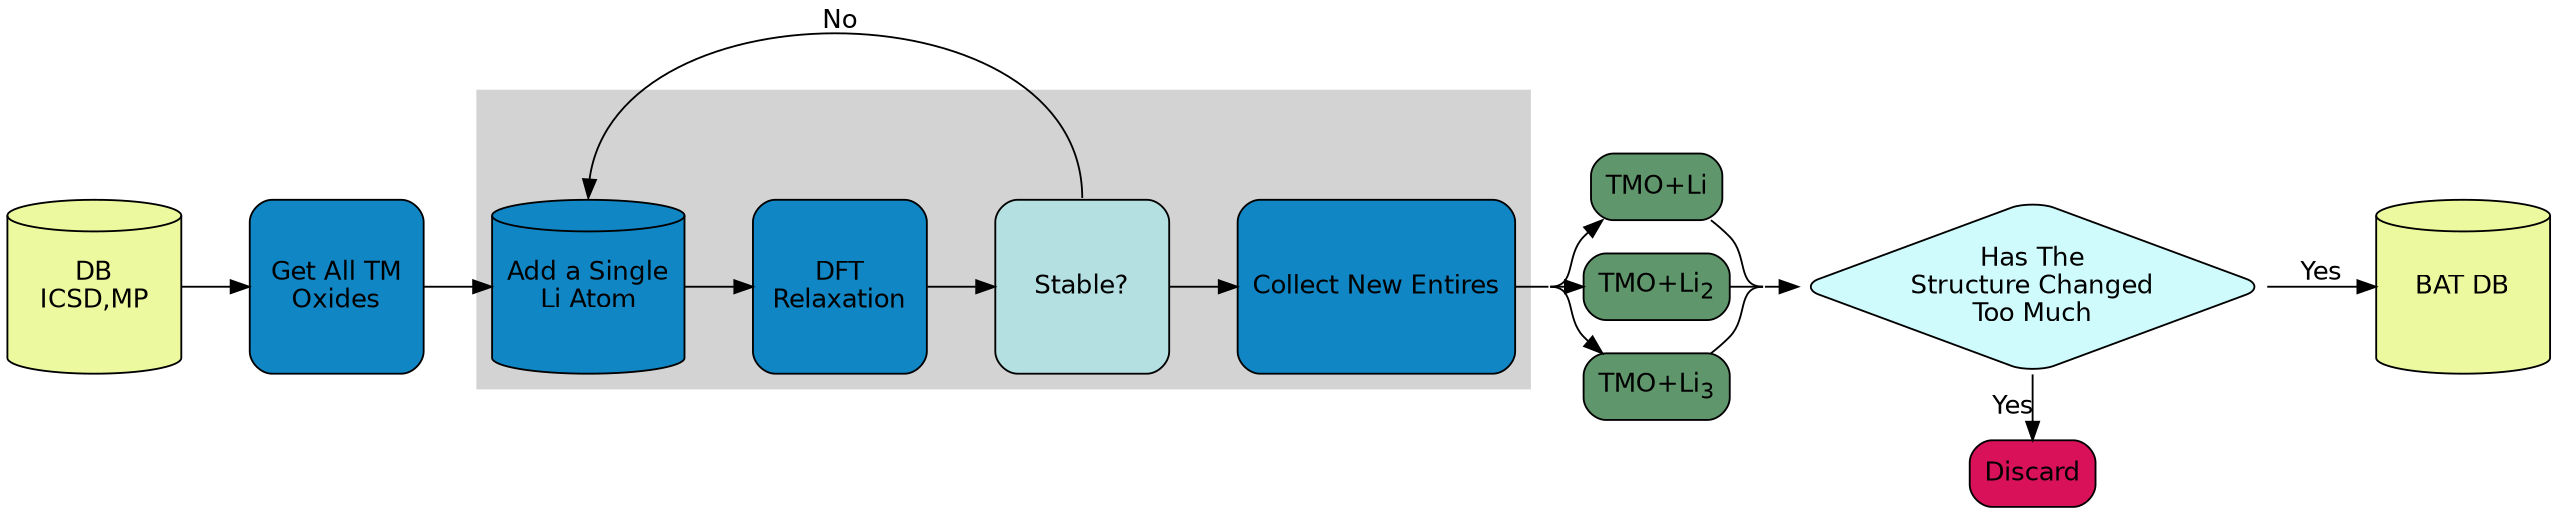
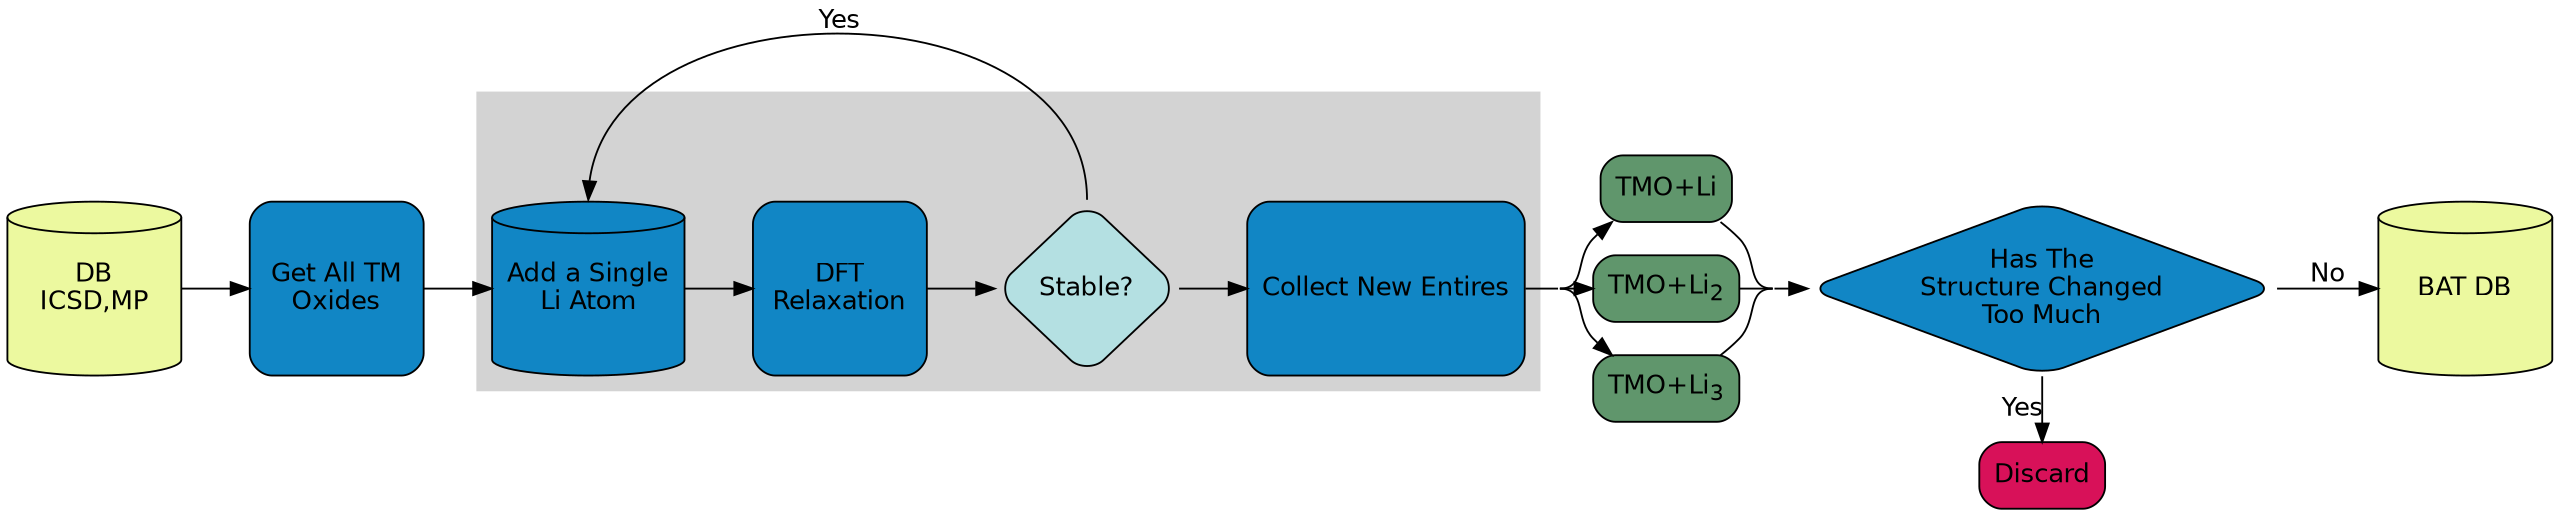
(840, 21) -> (840, 21)
(2322, 273) -> (2327, 275)
(1082, 287) -> (1087, 289)
(2033, 287) -> (2042, 289)
